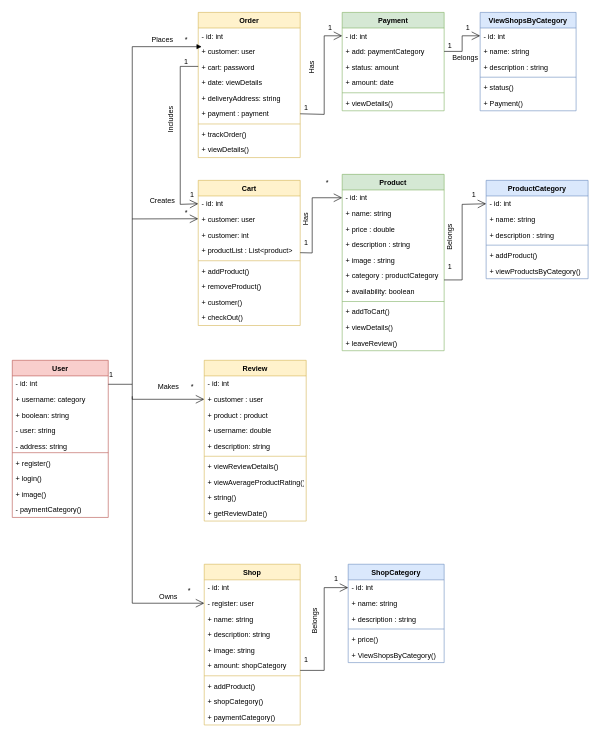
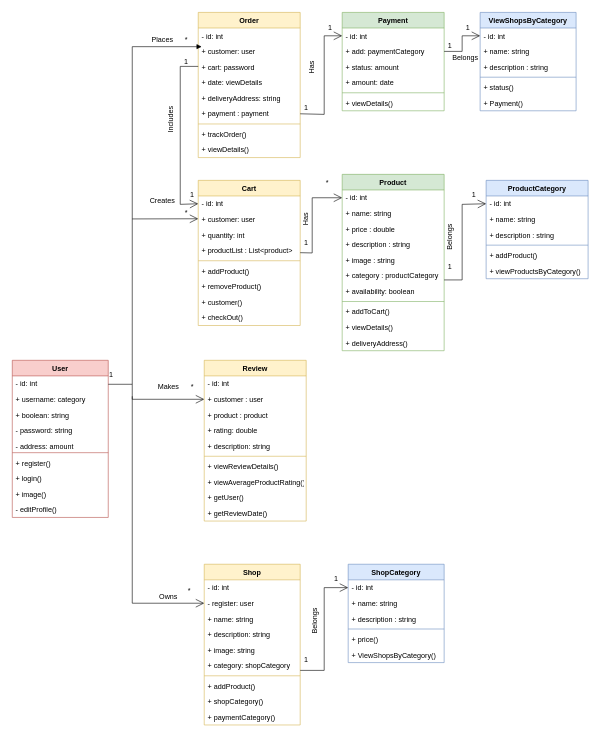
(228, 235) -> (227, 235)
(373, 343) -> (381, 343)
(40, 431) -> (48, 431)
(240, 431) -> (235, 431)
(46, 446) -> (47, 446)
(226, 498) -> (229, 498)
(53, 510) -> (42, 510)
(249, 666) -> (253, 666)
